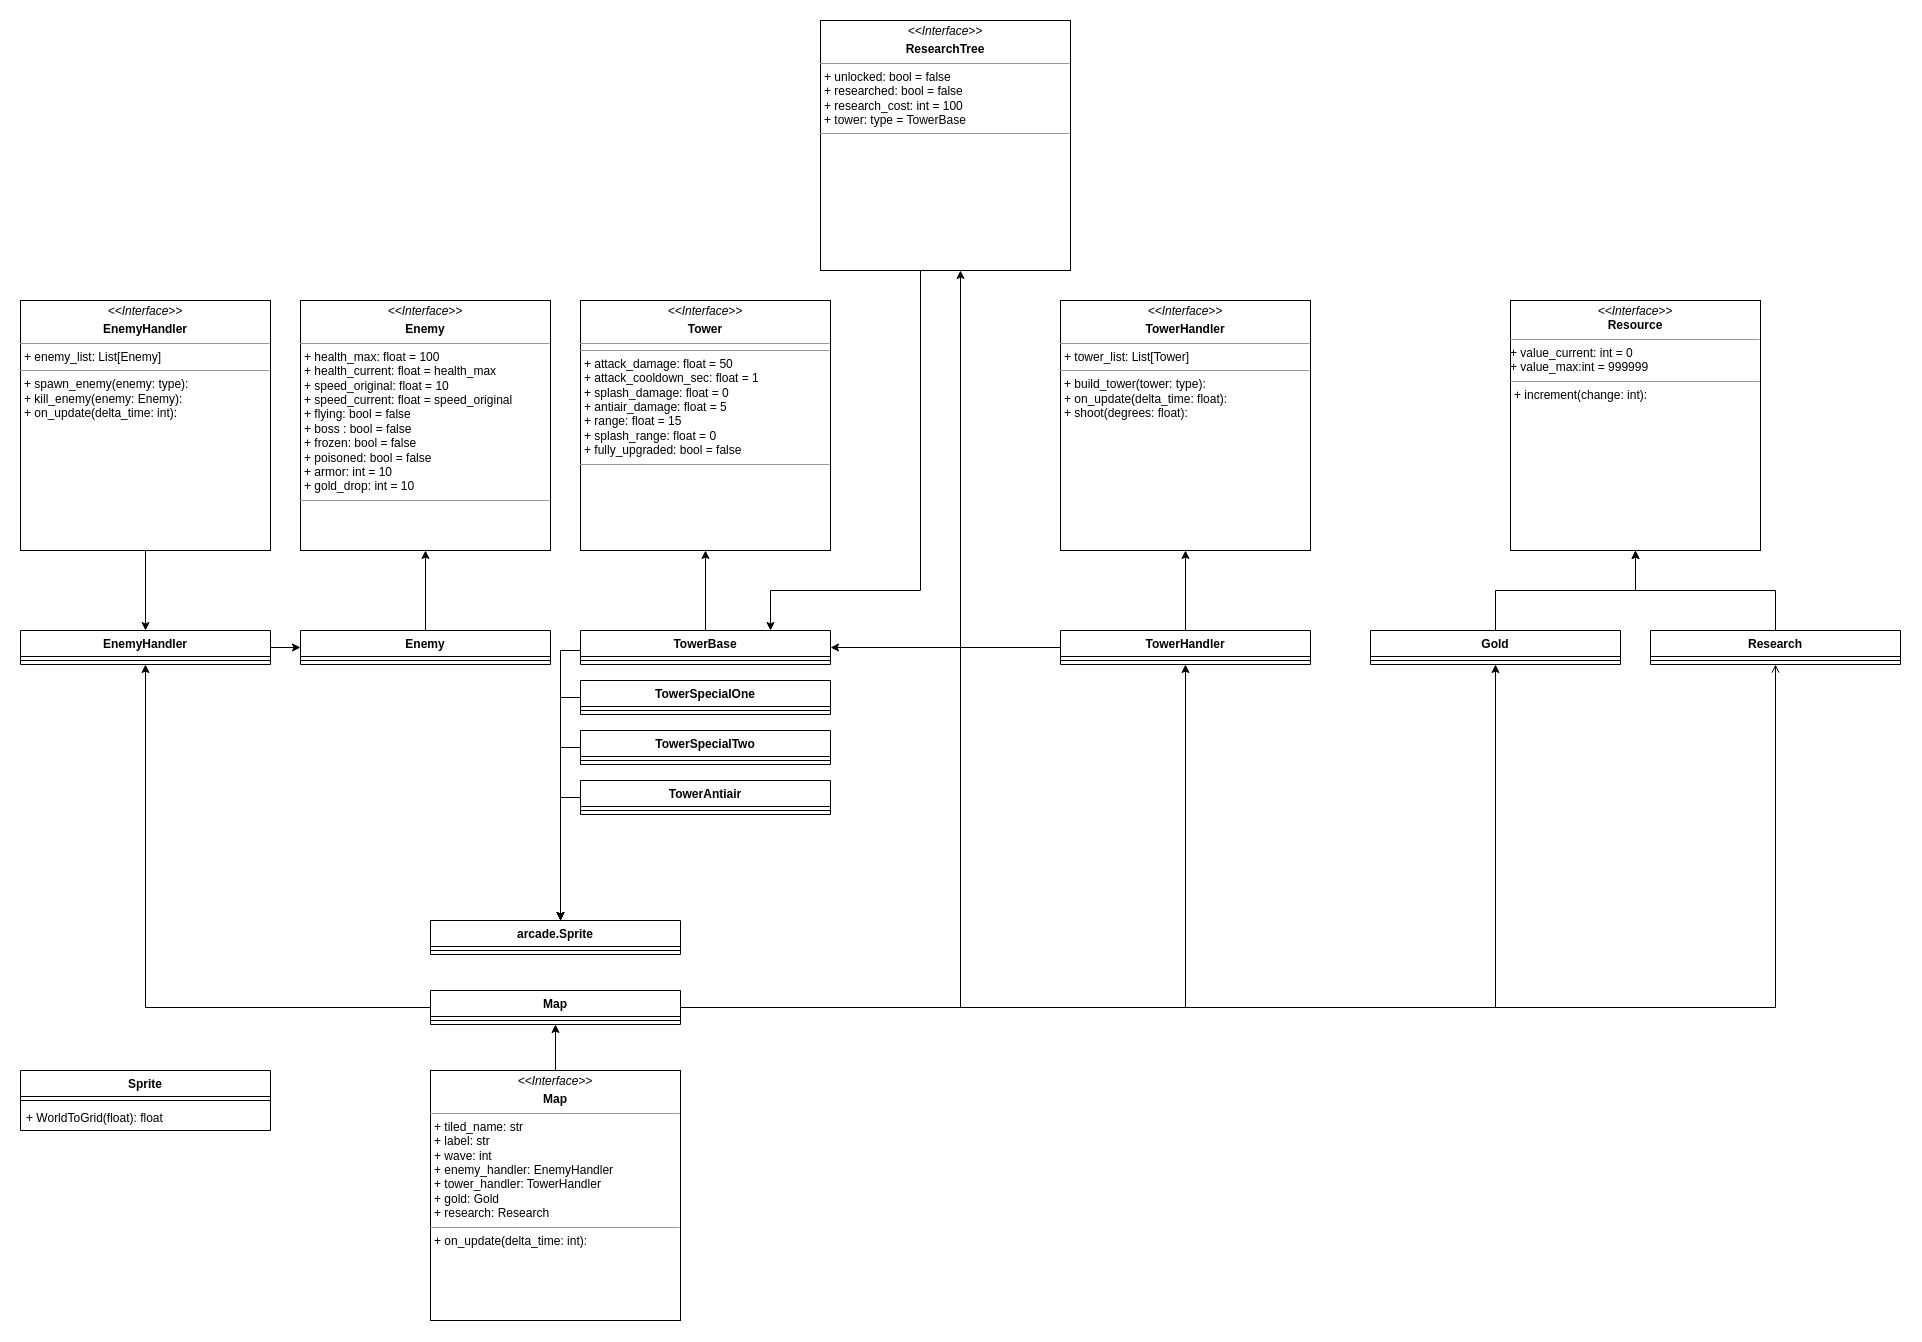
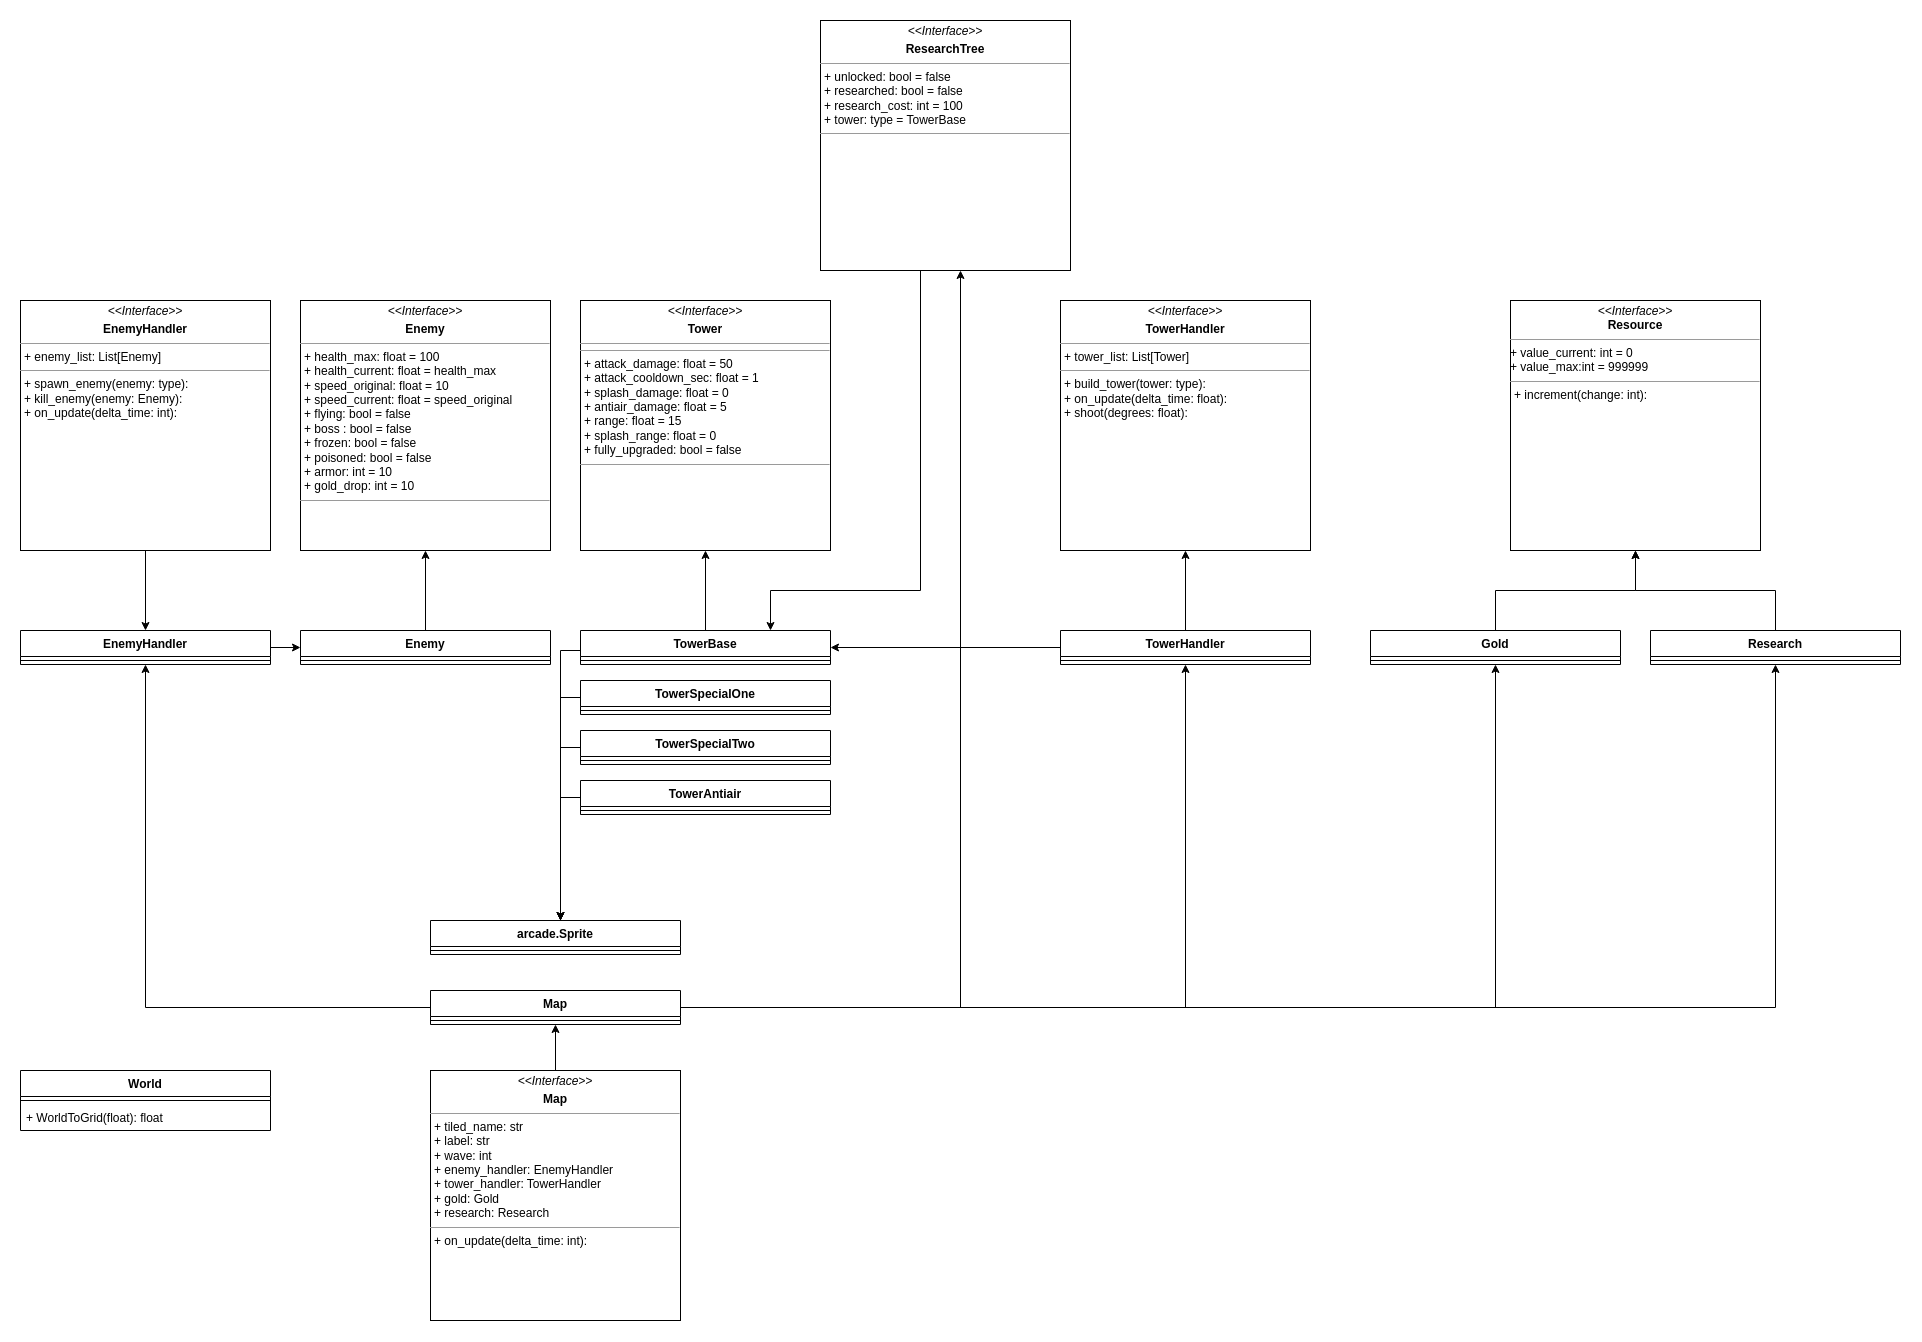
(1776, 671) -> (1776, 673)
(145, 1084) -> (145, 1084)
